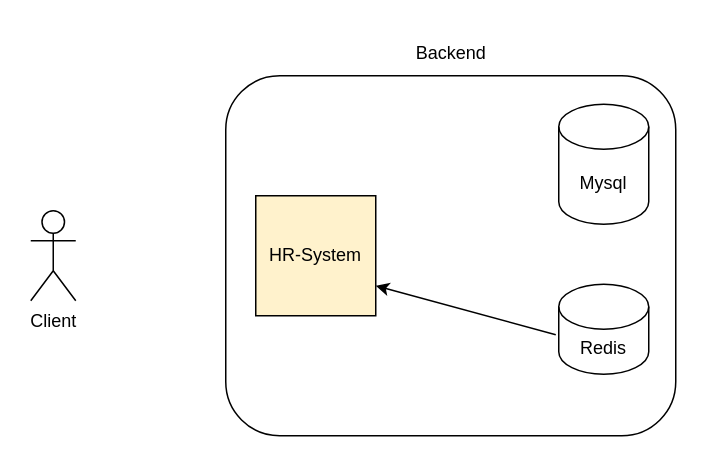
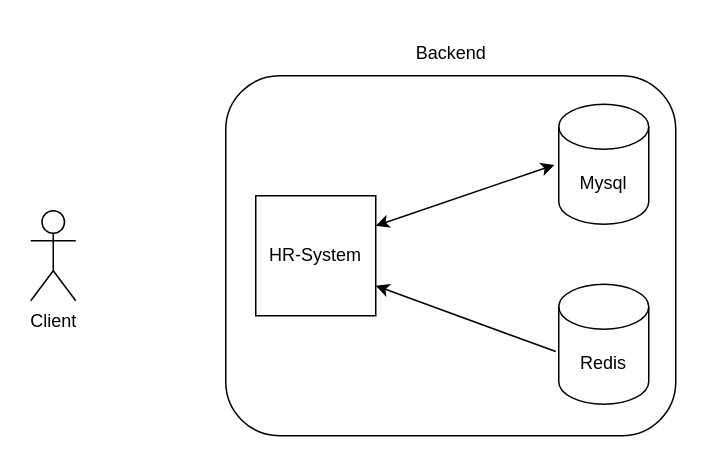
none -> (465, 196)
(316, 256) -> (316, 256)
(604, 329) -> (604, 344)
